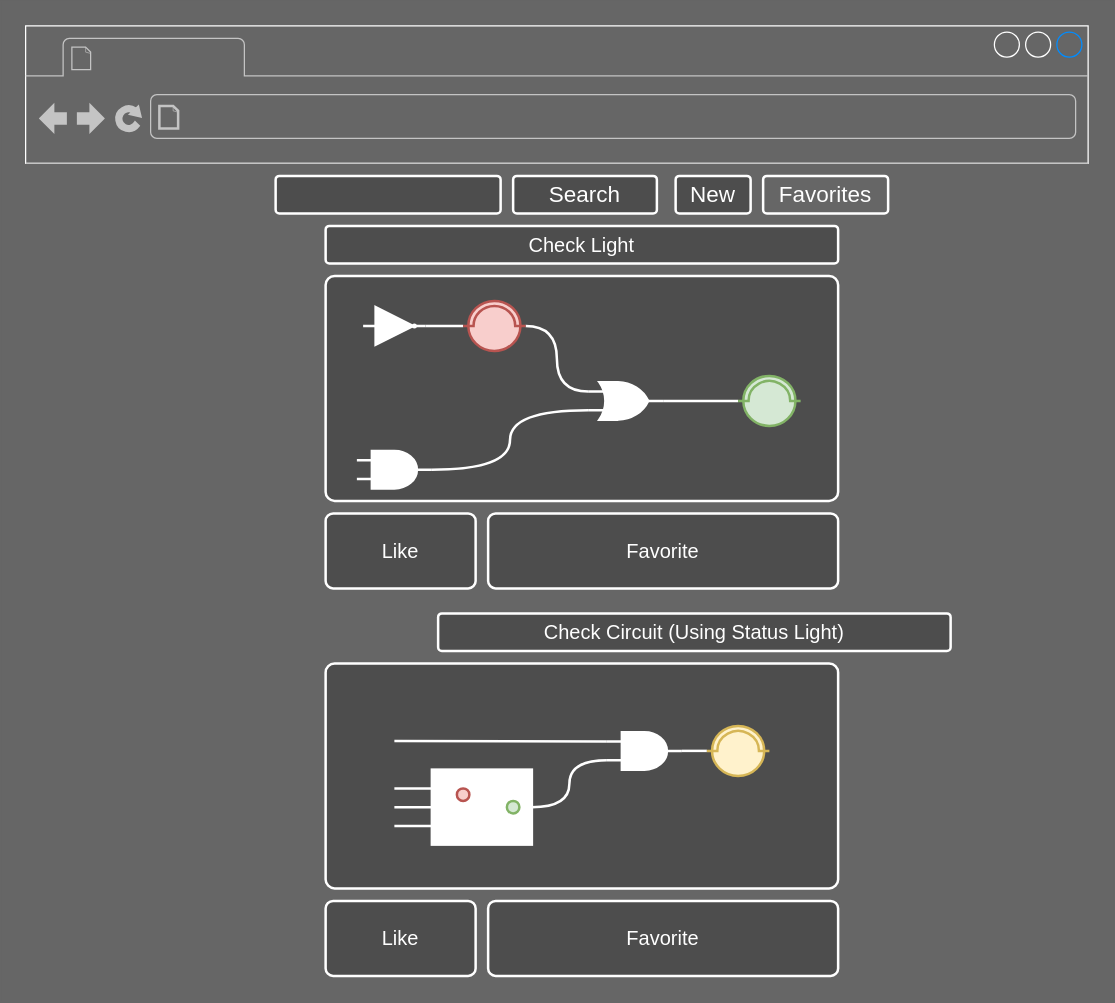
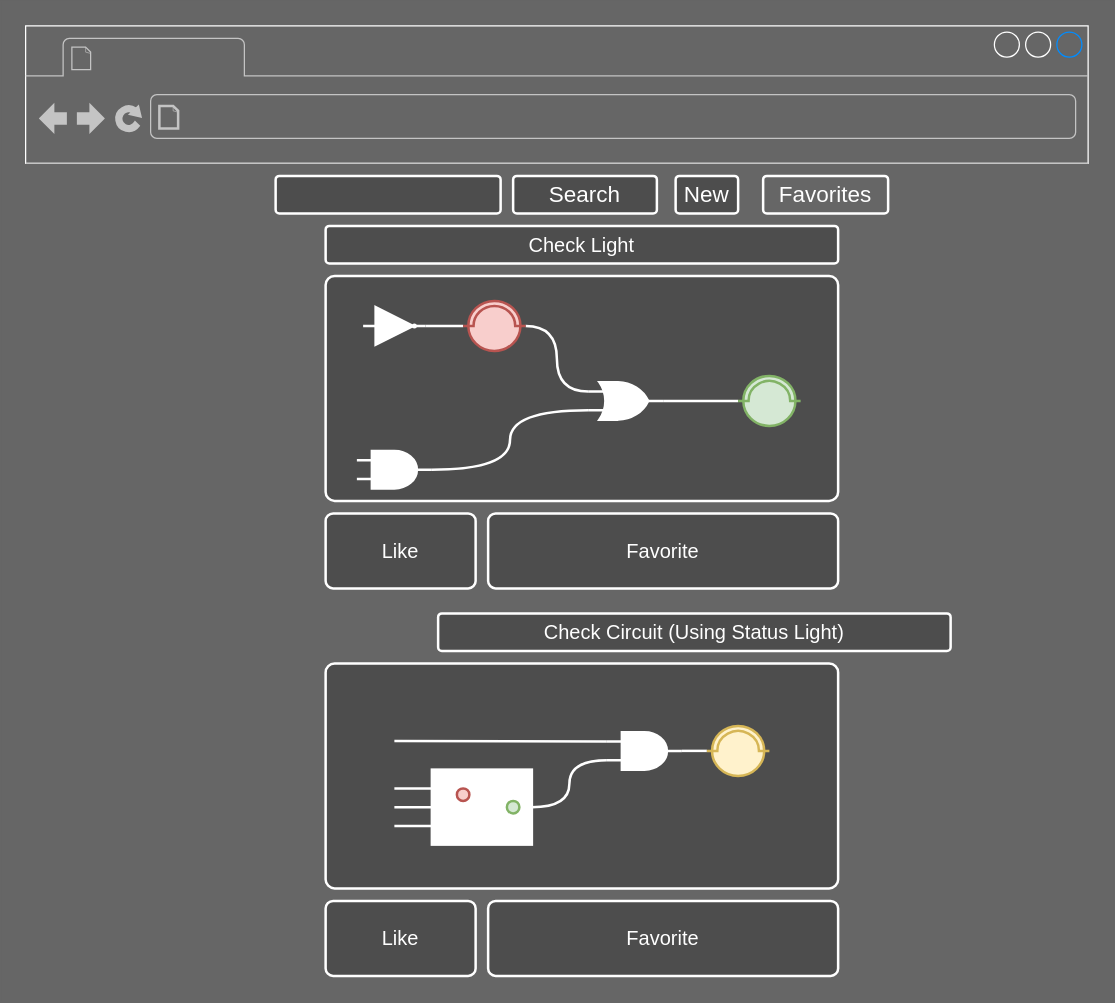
(713, 194) -> (707, 194)
